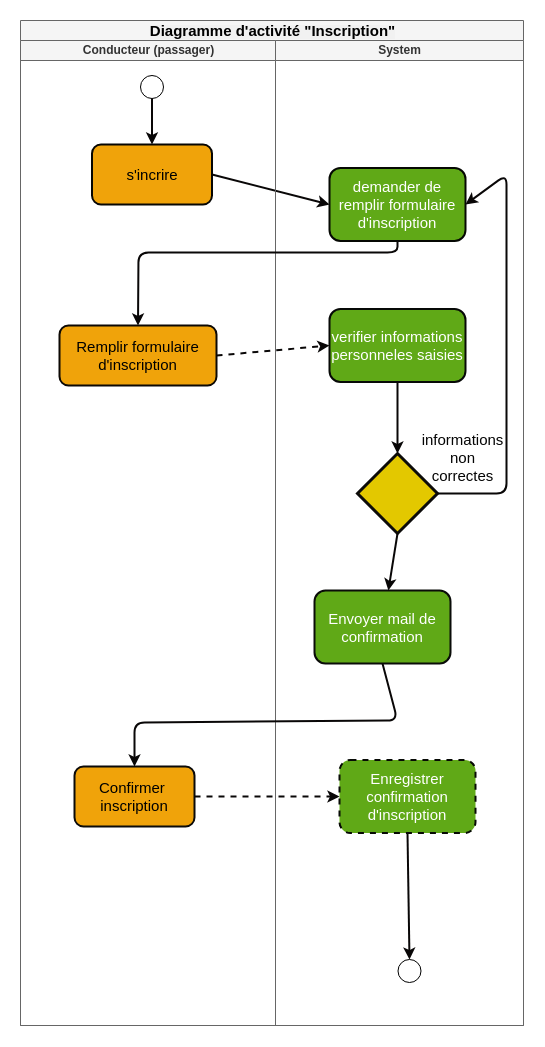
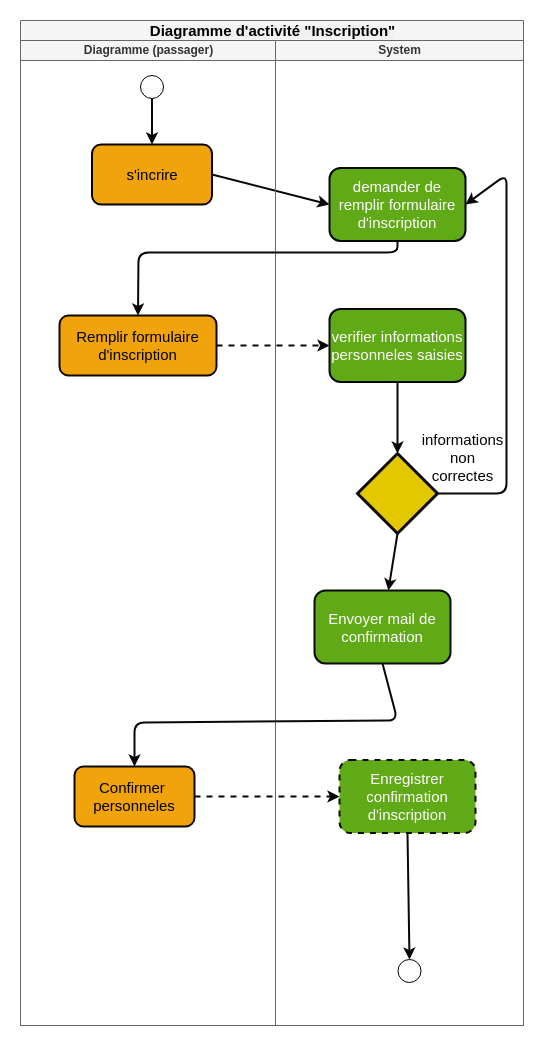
(149, 51) -> (149, 51)
(138, 356) -> (138, 346)
(135, 797) -> (135, 797)
